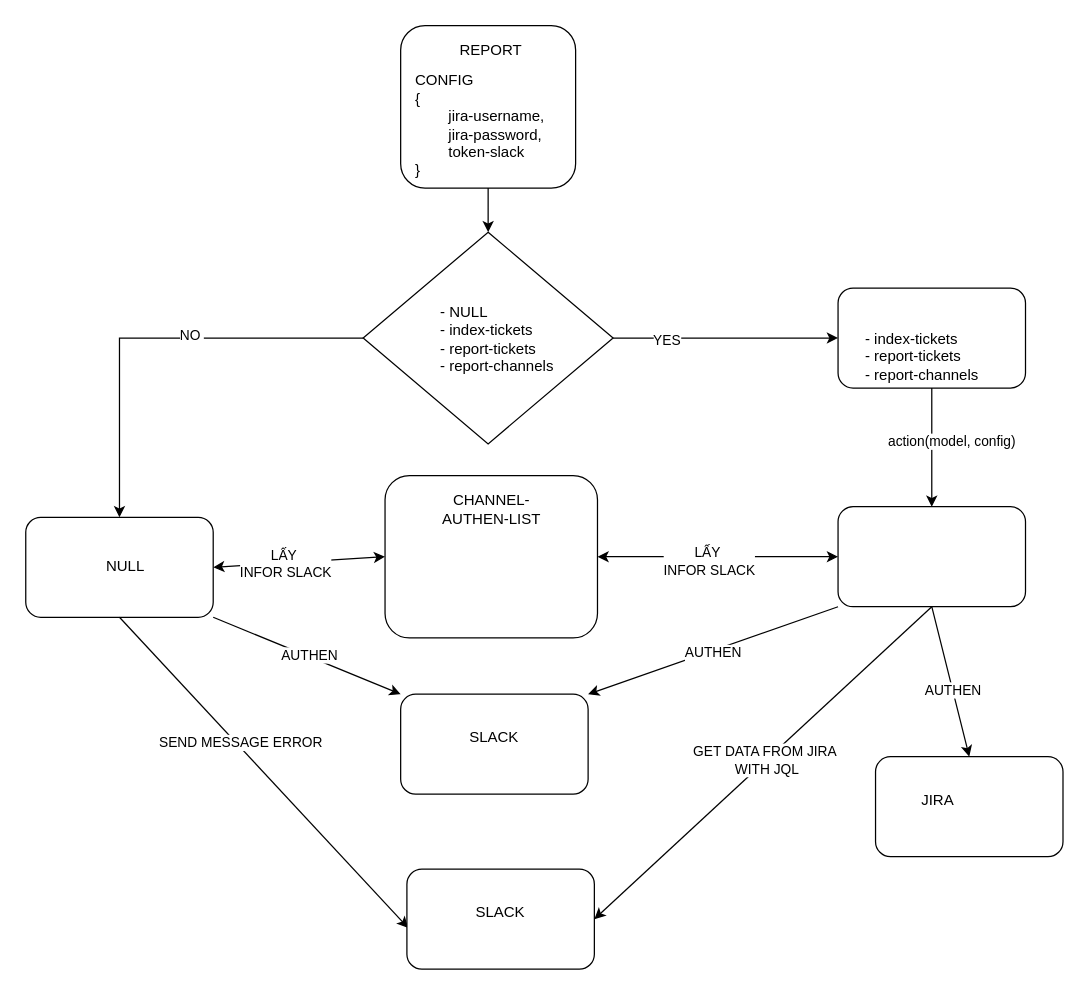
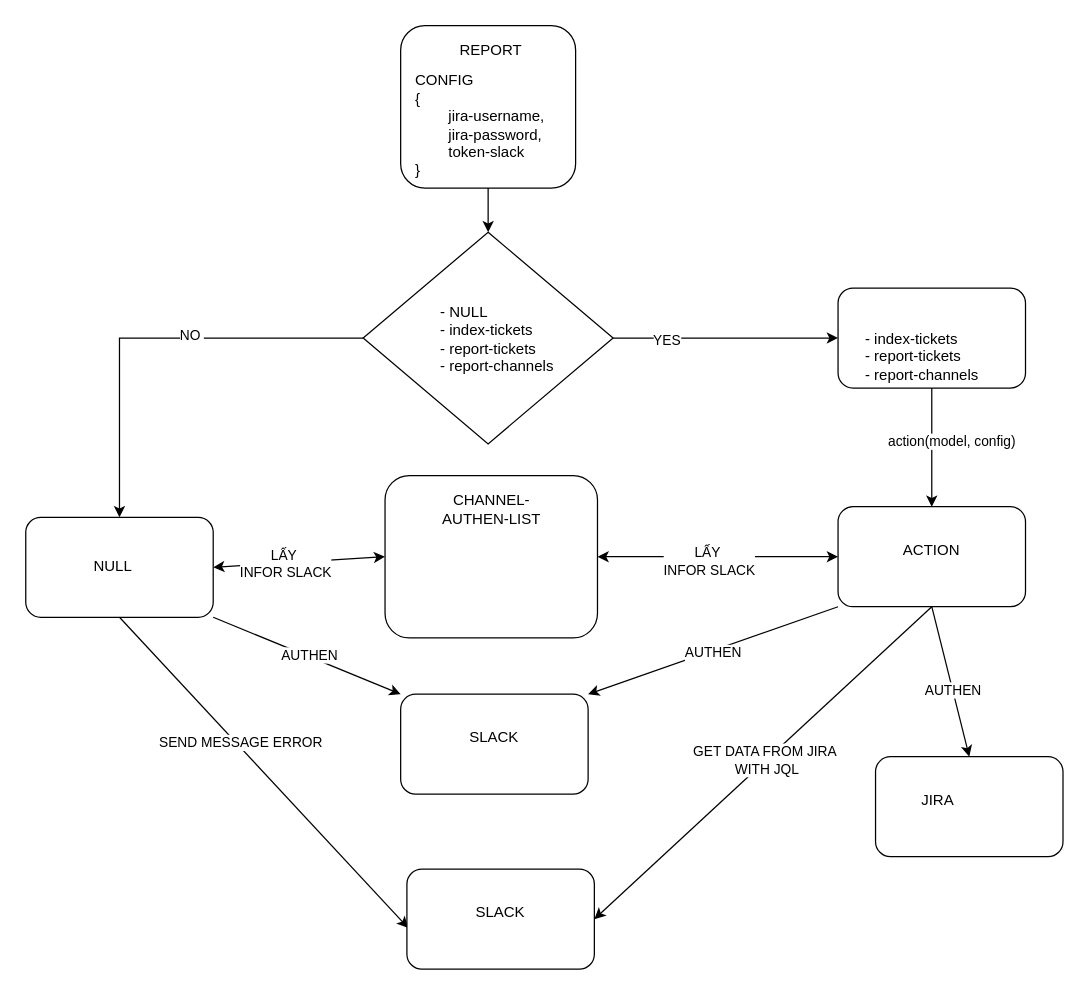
none -> (932, 551)
(126, 567) -> (113, 567)
